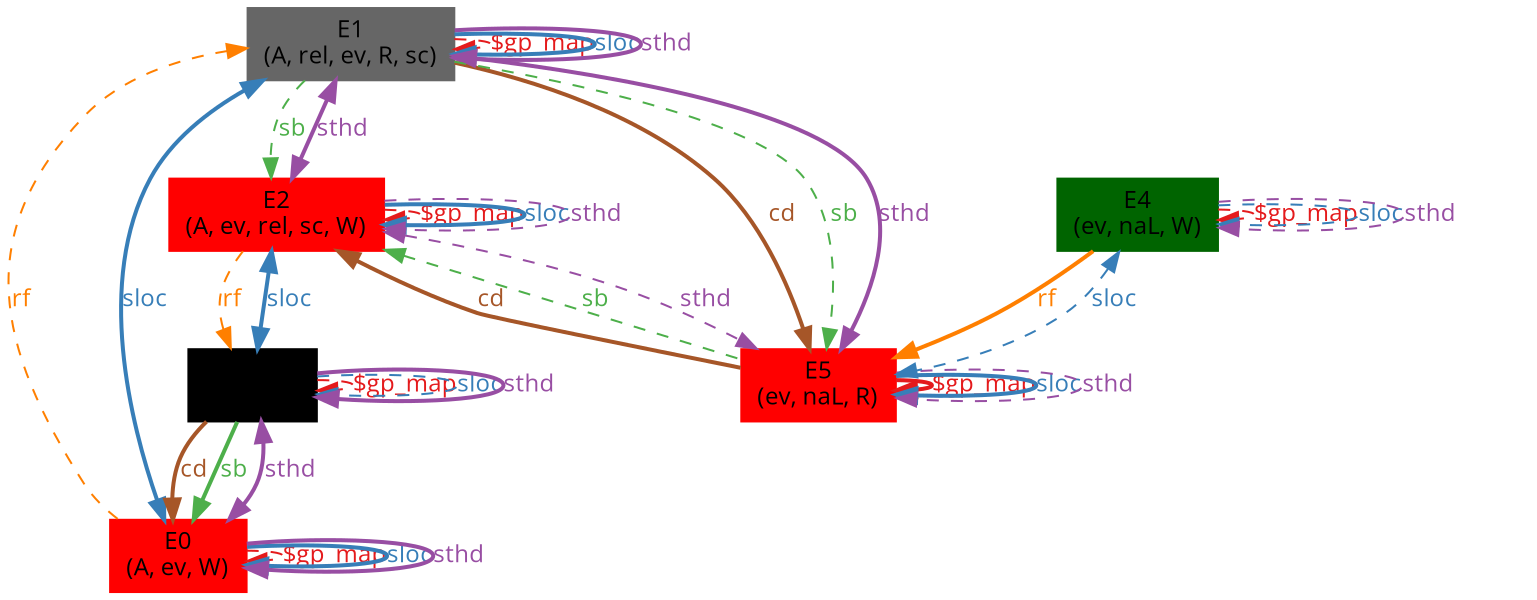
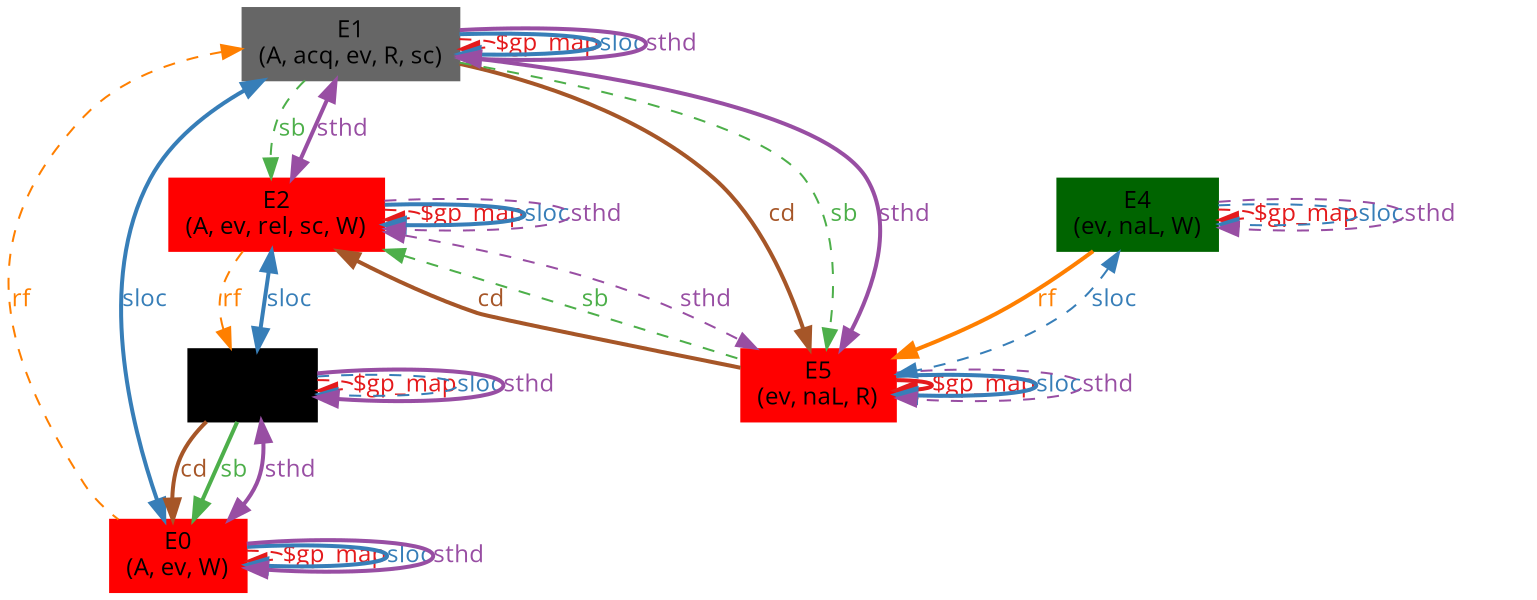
(351, 44) -> (351, 44)
